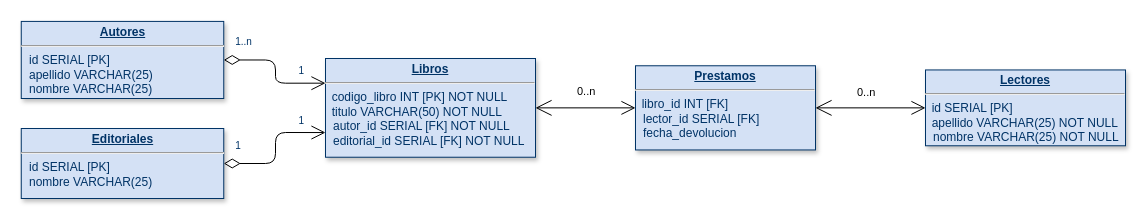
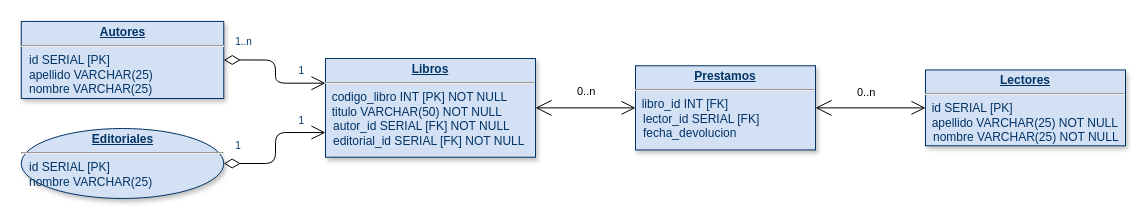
(123, 164) -> (123, 164)
